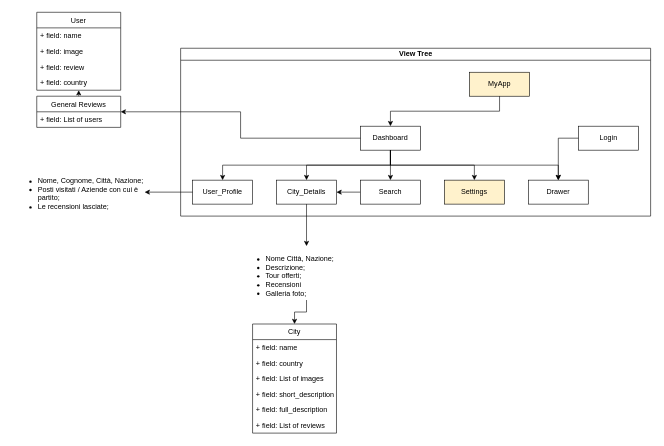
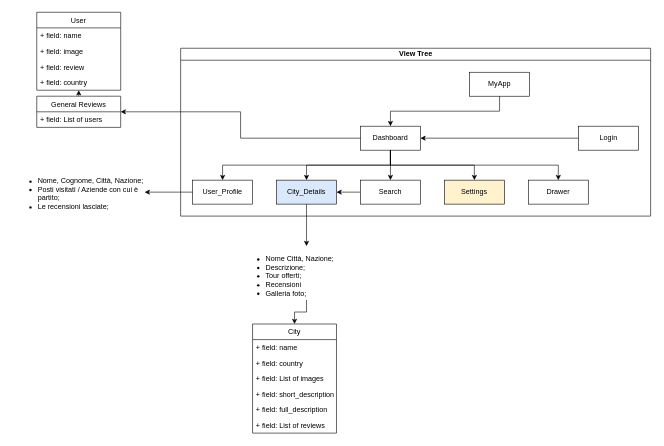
(500, 84) -> (500, 84)
(558, 149) -> (425, 138)
(306, 192) -> (306, 192)
